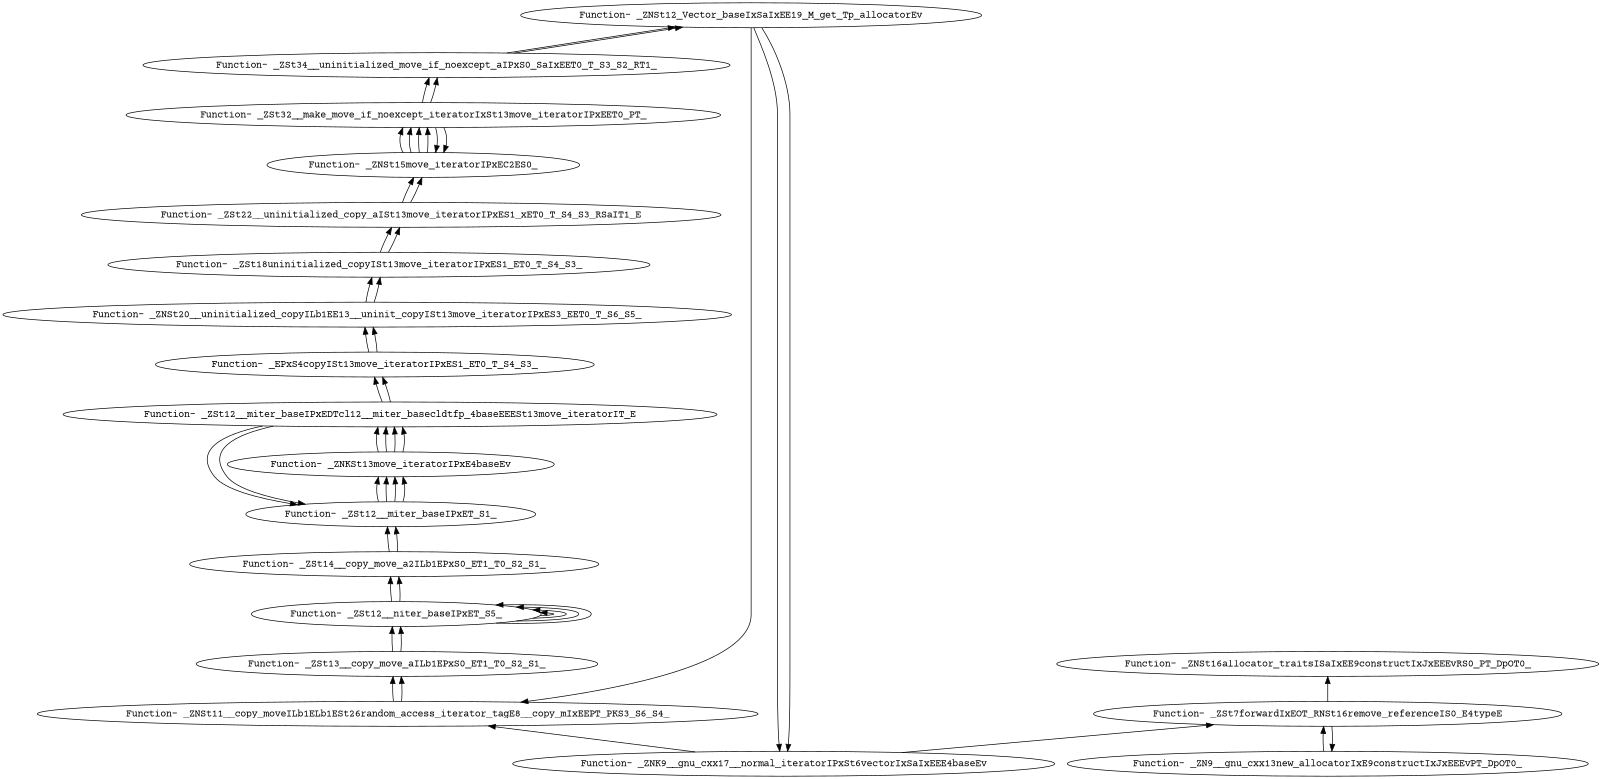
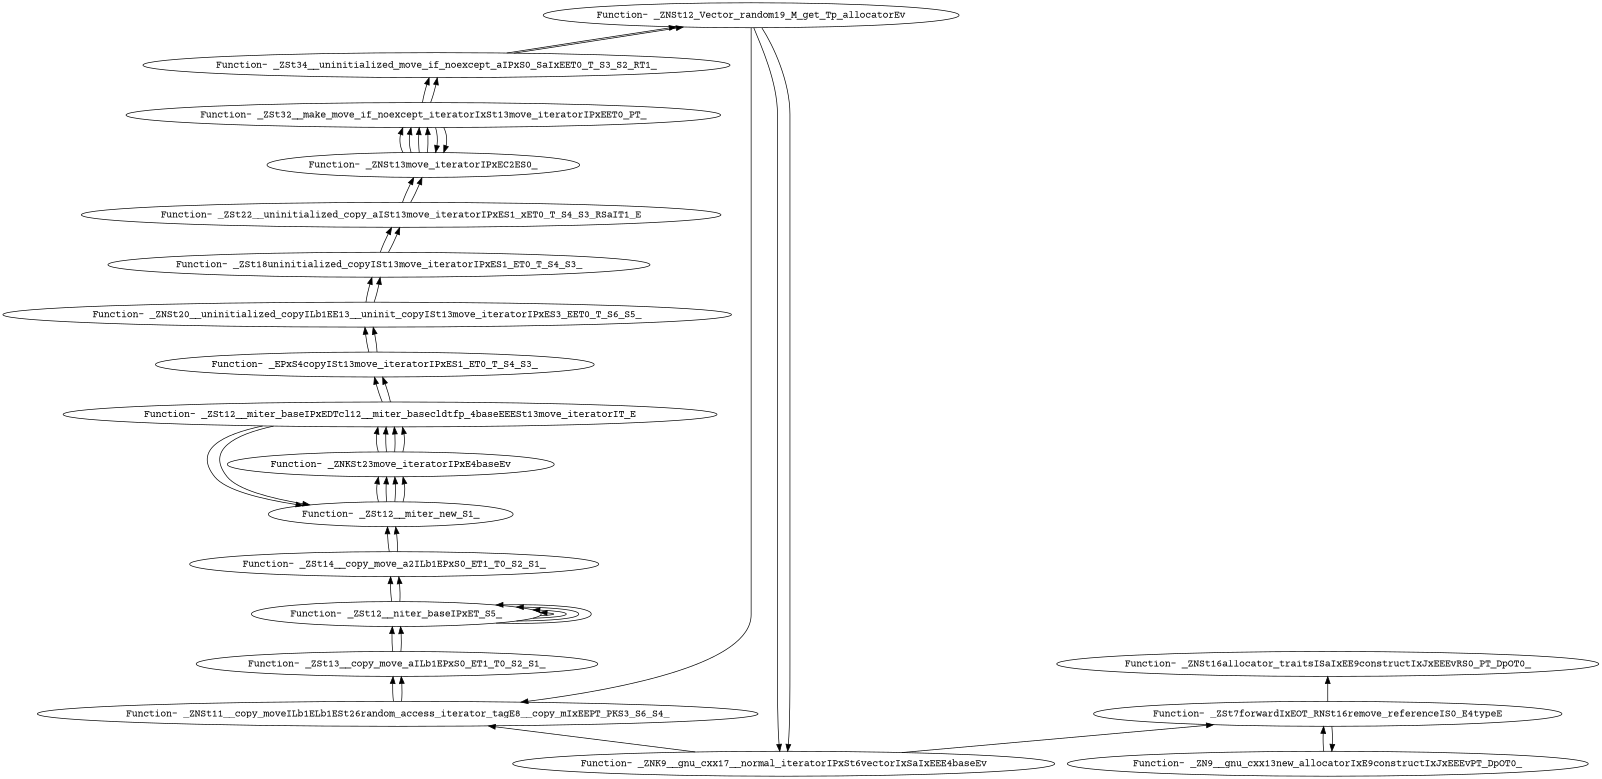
(751, 15) -> (751, 15)
(423, 165) -> (423, 165)
(391, 464) -> (391, 464)
(391, 514) -> (391, 514)
